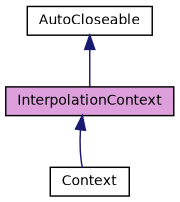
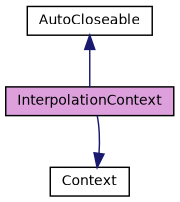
(80, 149) -> (99, 134)
